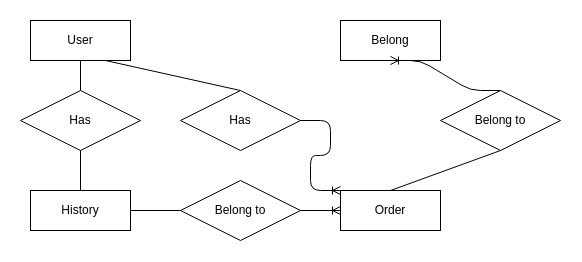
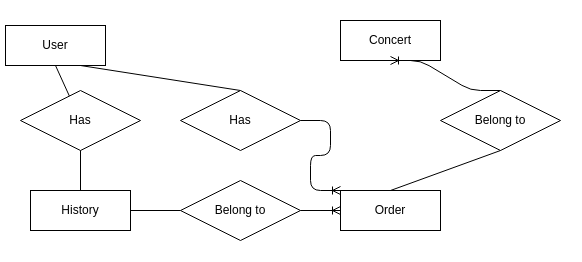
(81, 41) -> (56, 46)
(391, 41) -> (391, 41)
